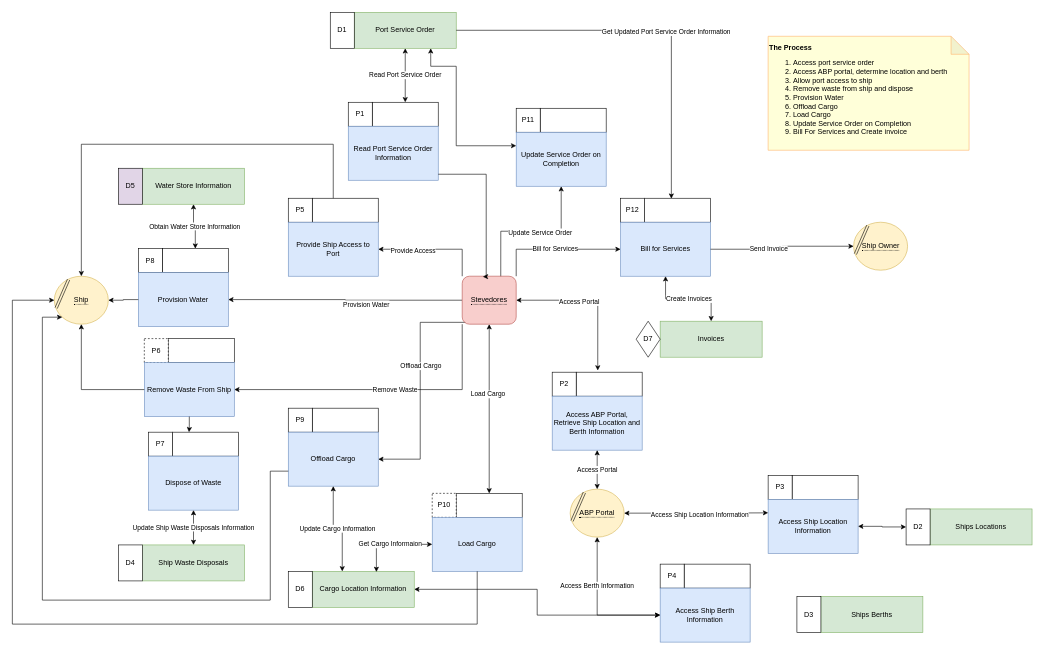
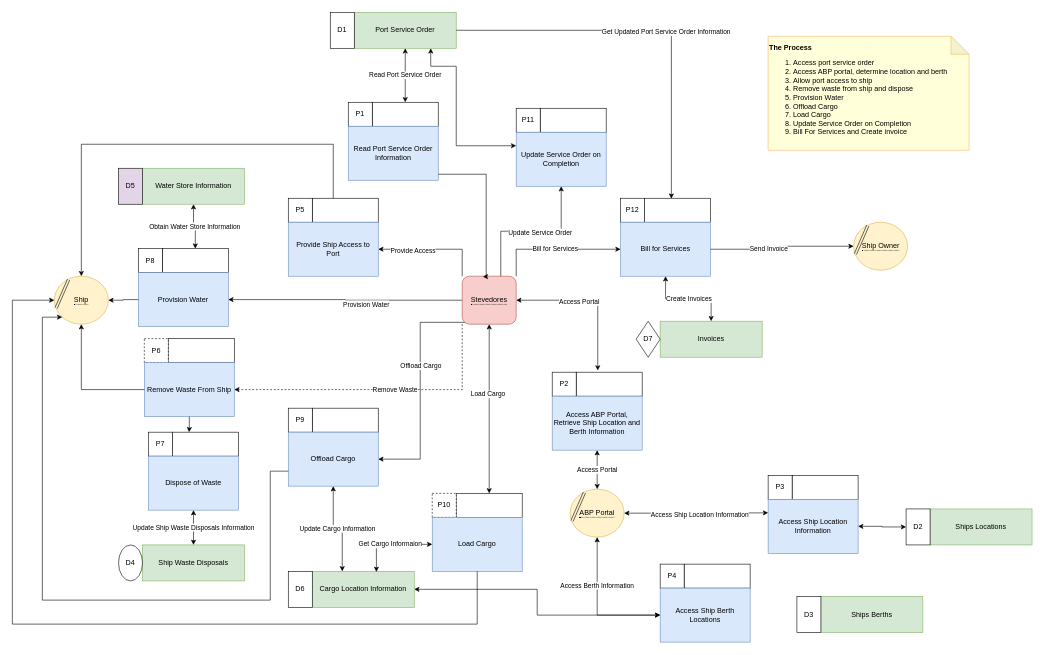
(305, 390) -> (305, 390)
(131, 563) -> (131, 563)
(705, 615) -> (705, 615)
